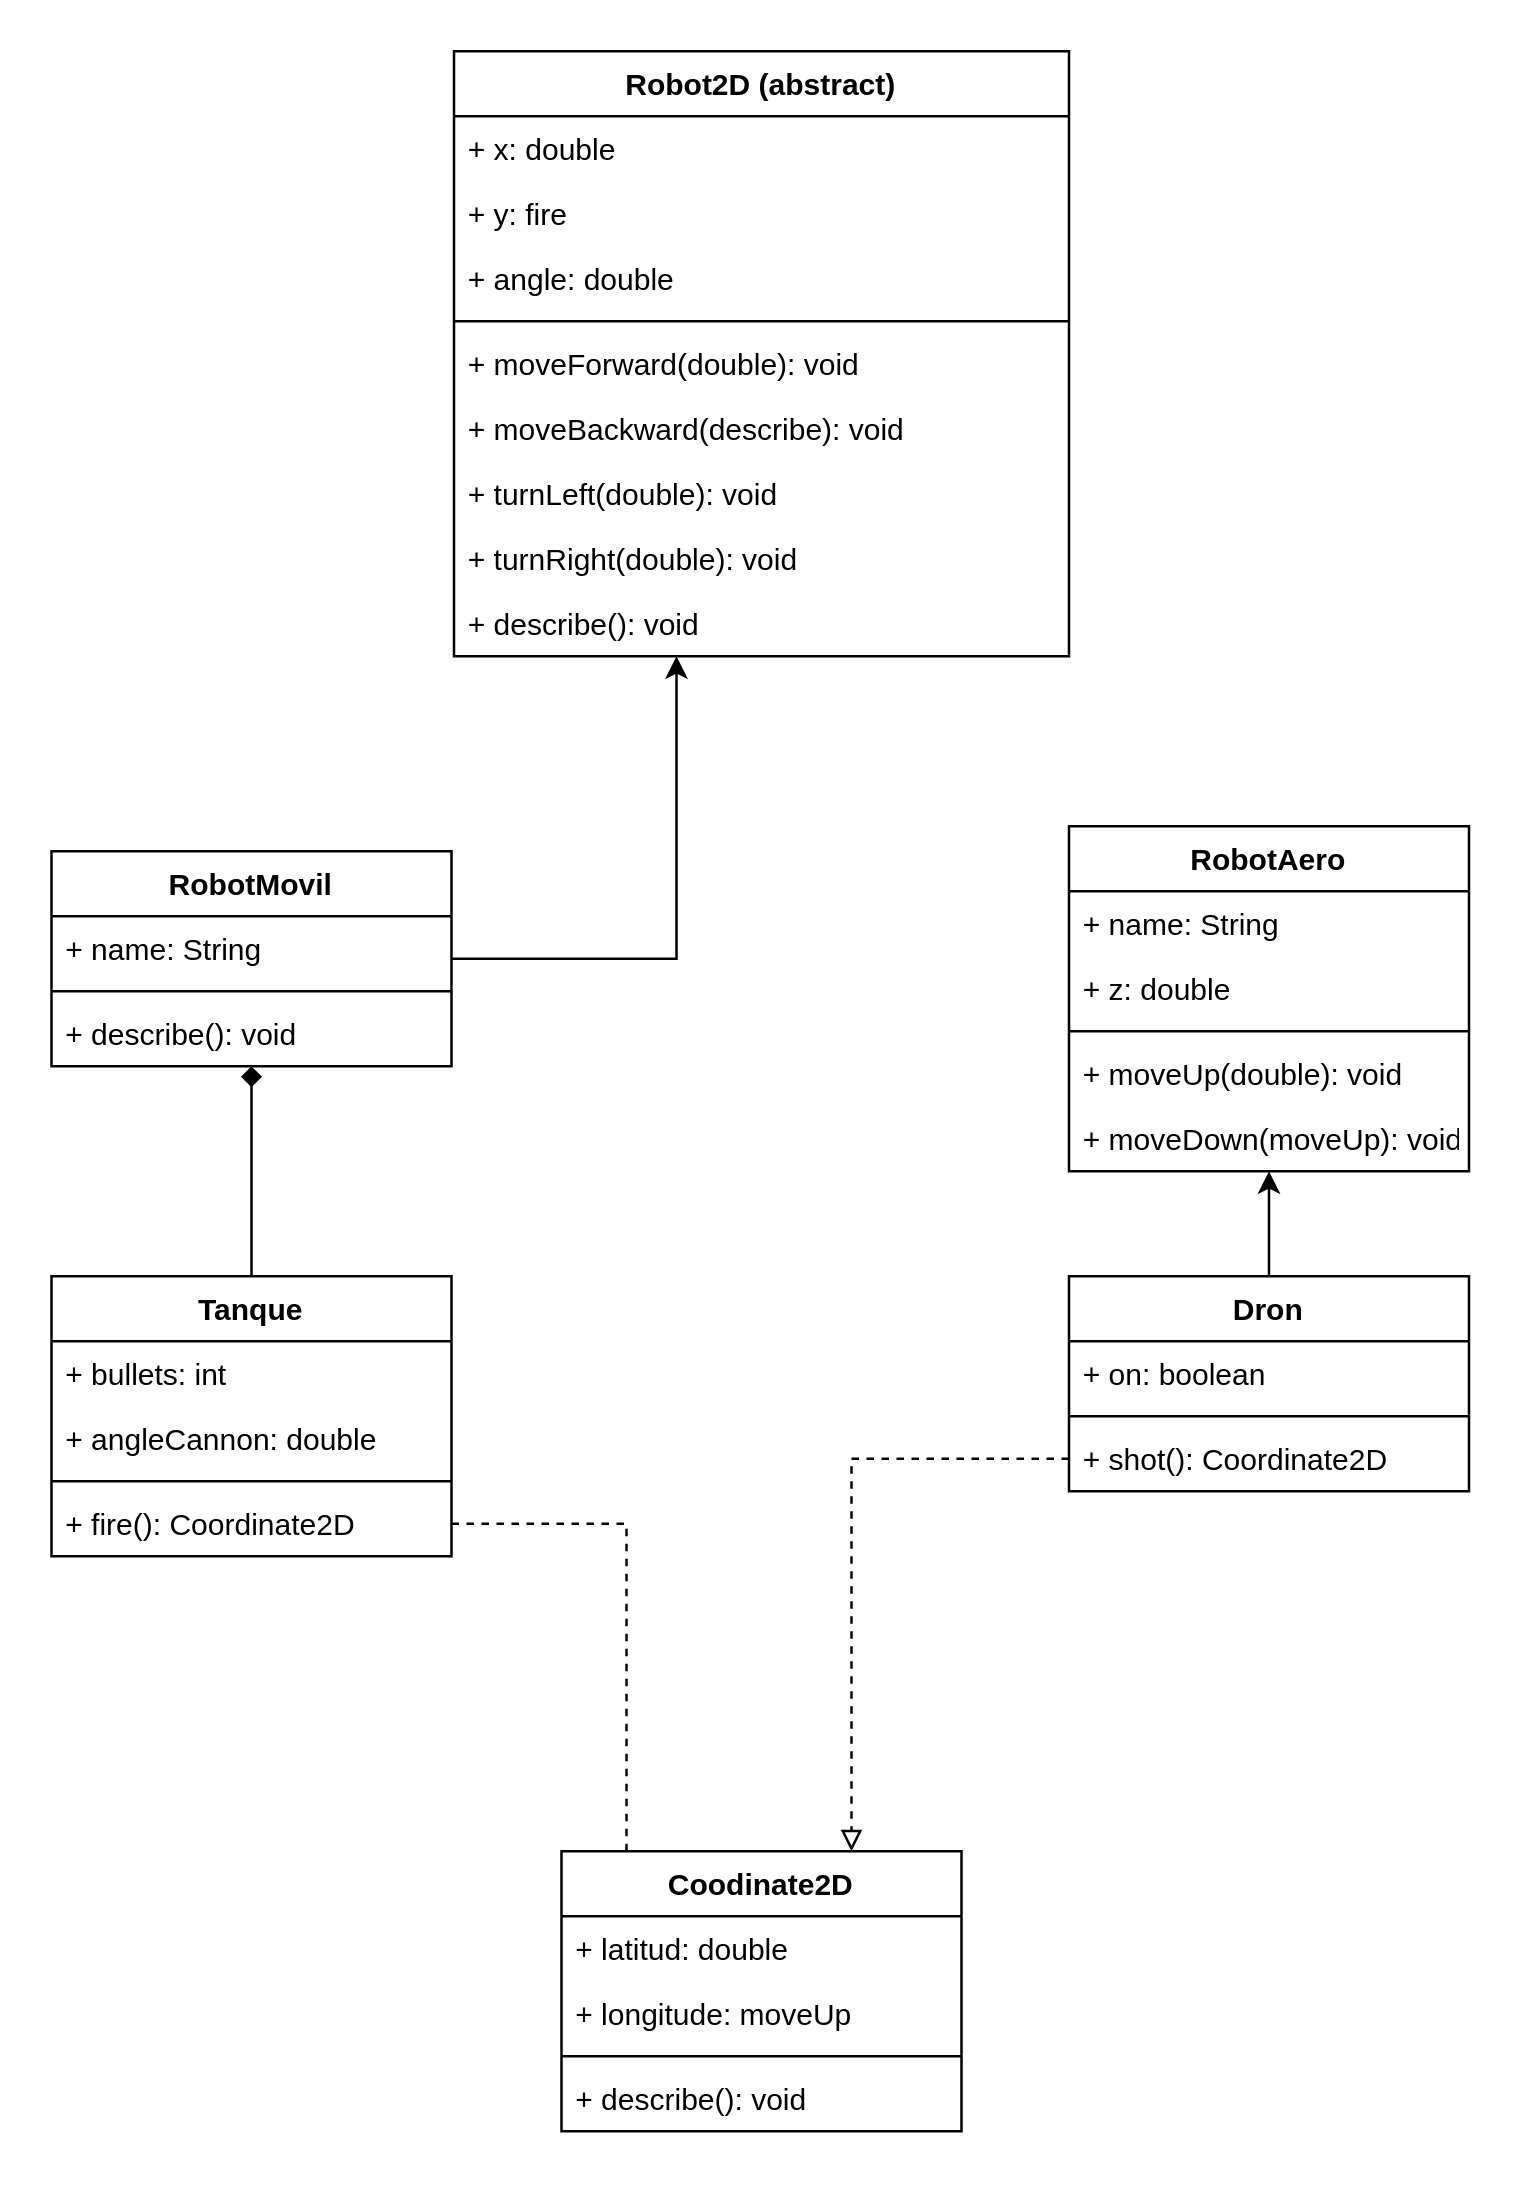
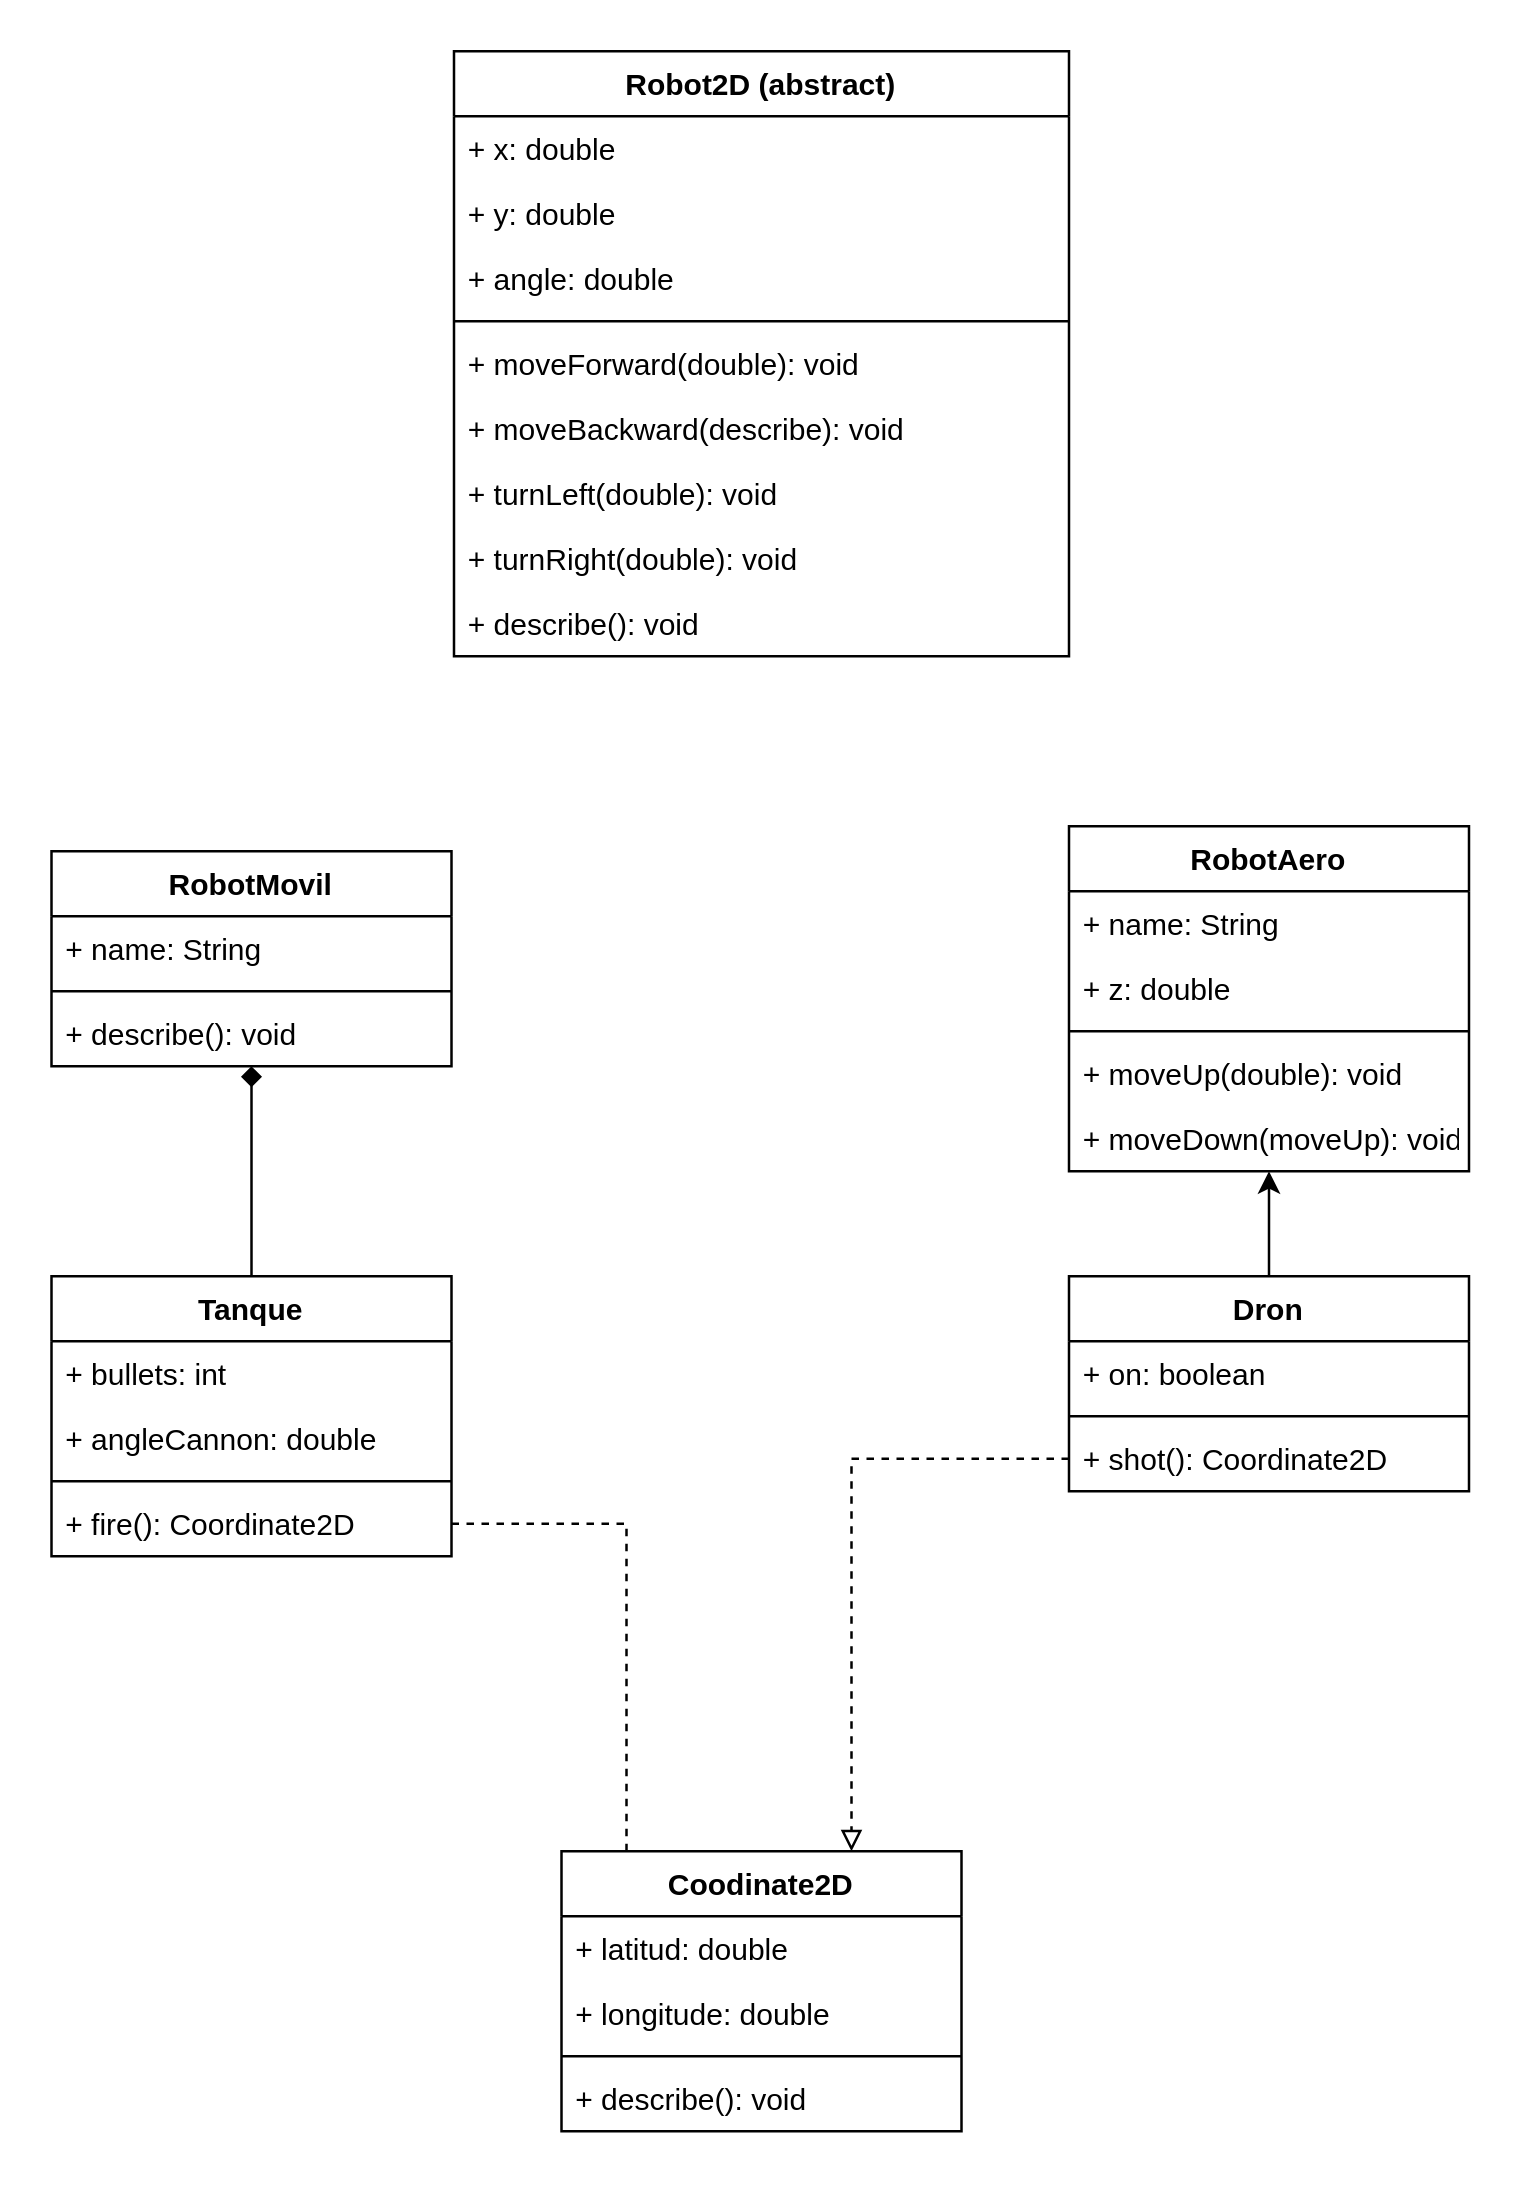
(528, 215) -> (544, 215)
(676, 927) -> none
(715, 2015) -> (711, 2015)
